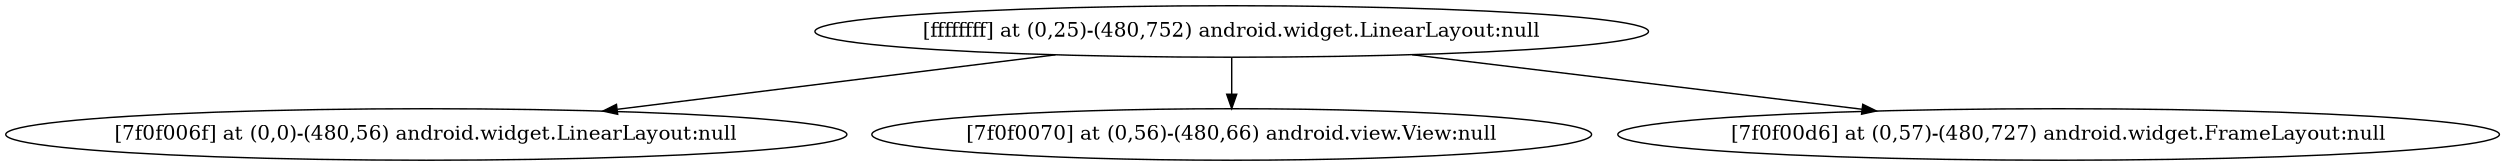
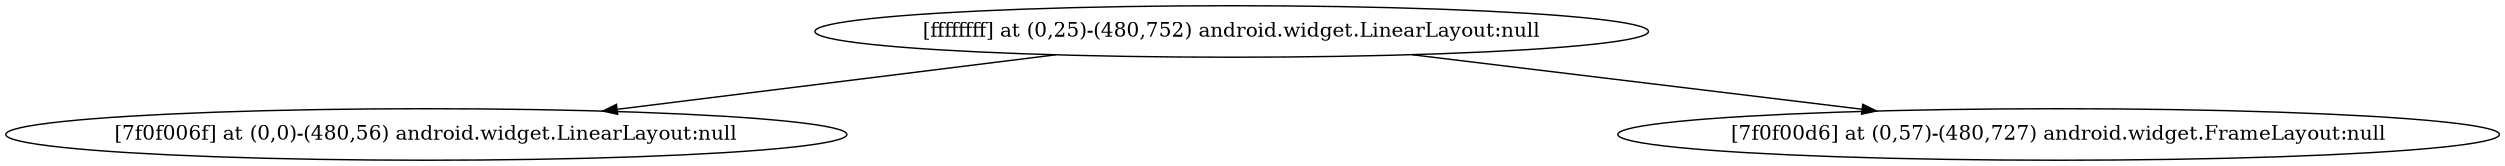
(1232, 134) -> none
